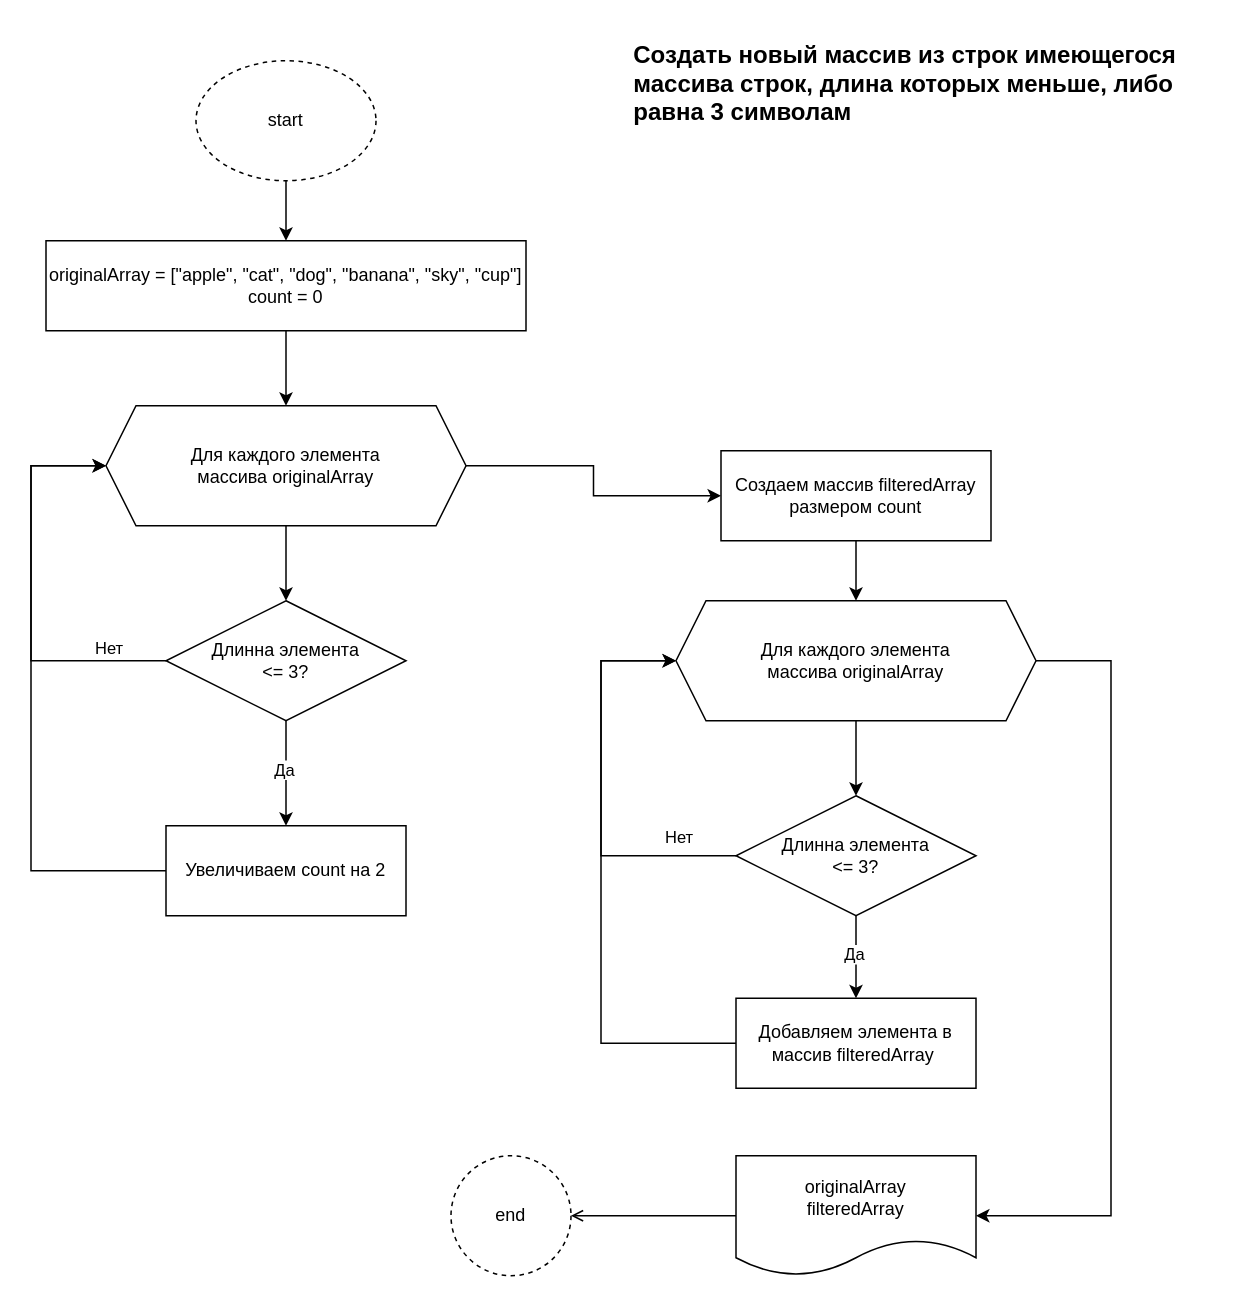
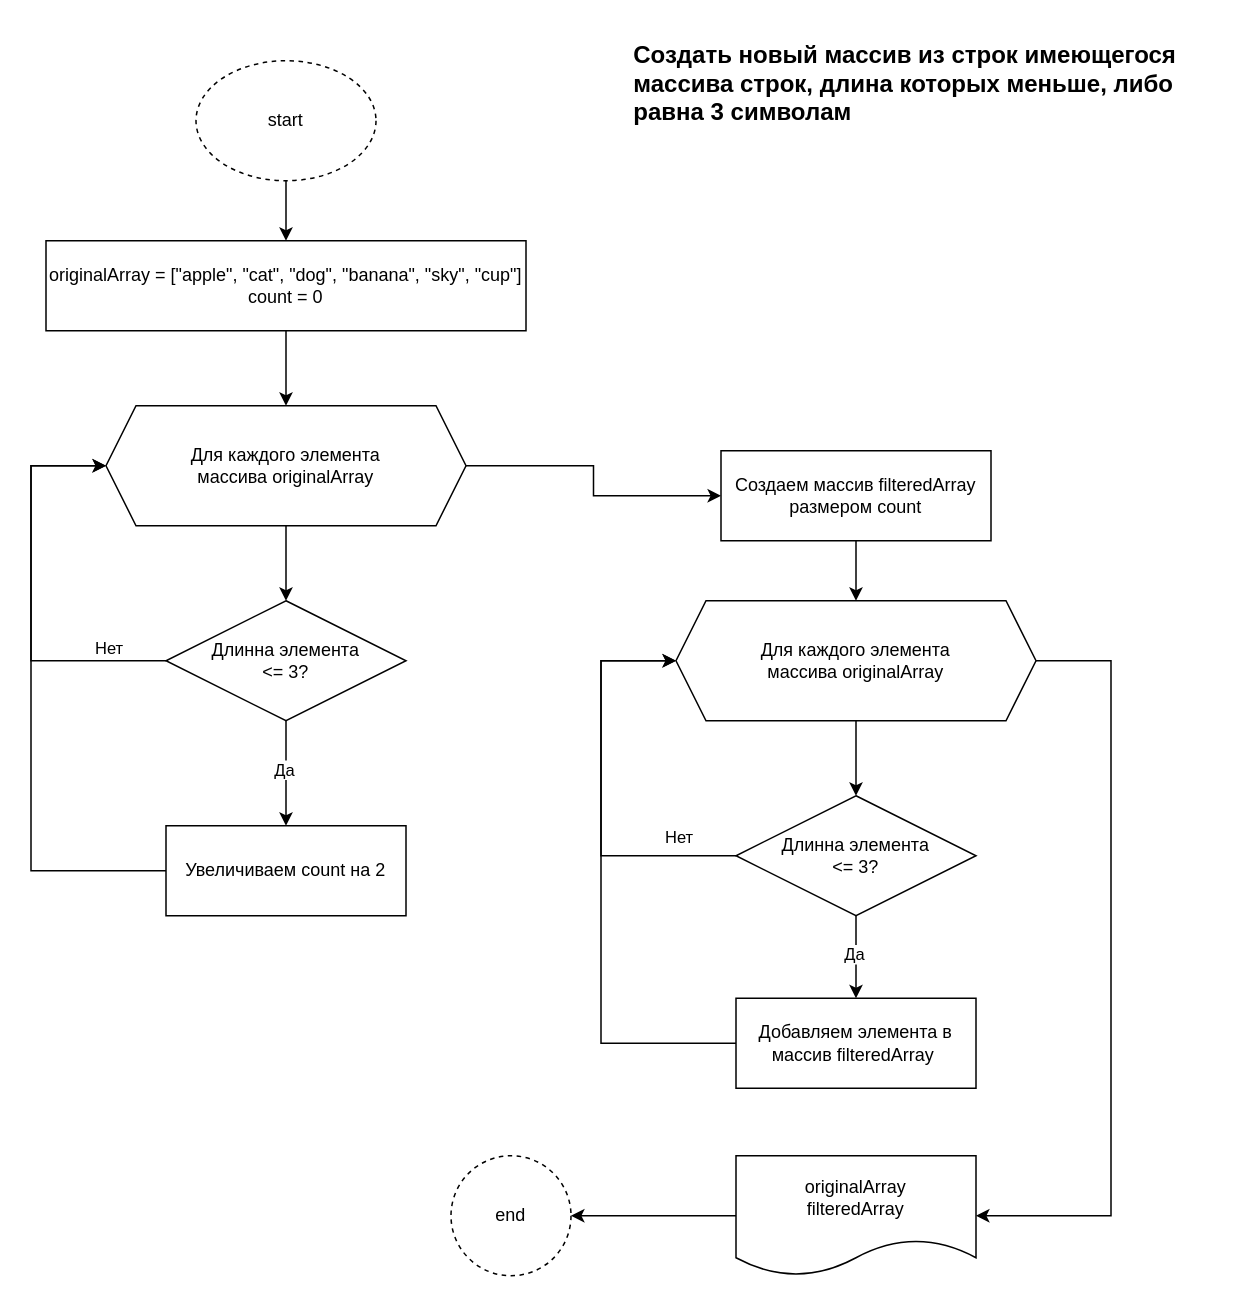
(580, 1216) -> (582, 1216)
